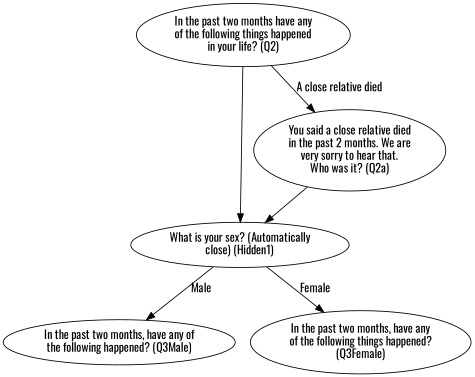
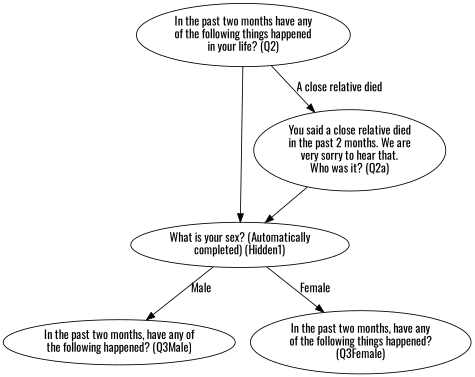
(240, 245) -> (240, 245)
